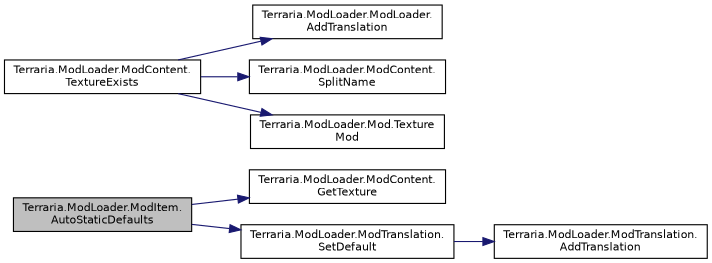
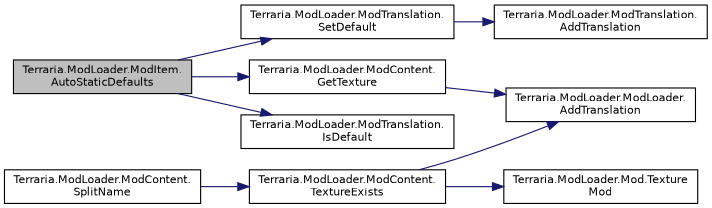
(219, 77) -> (219, 187)
none -> (470, 90)
none -> (347, 132)
